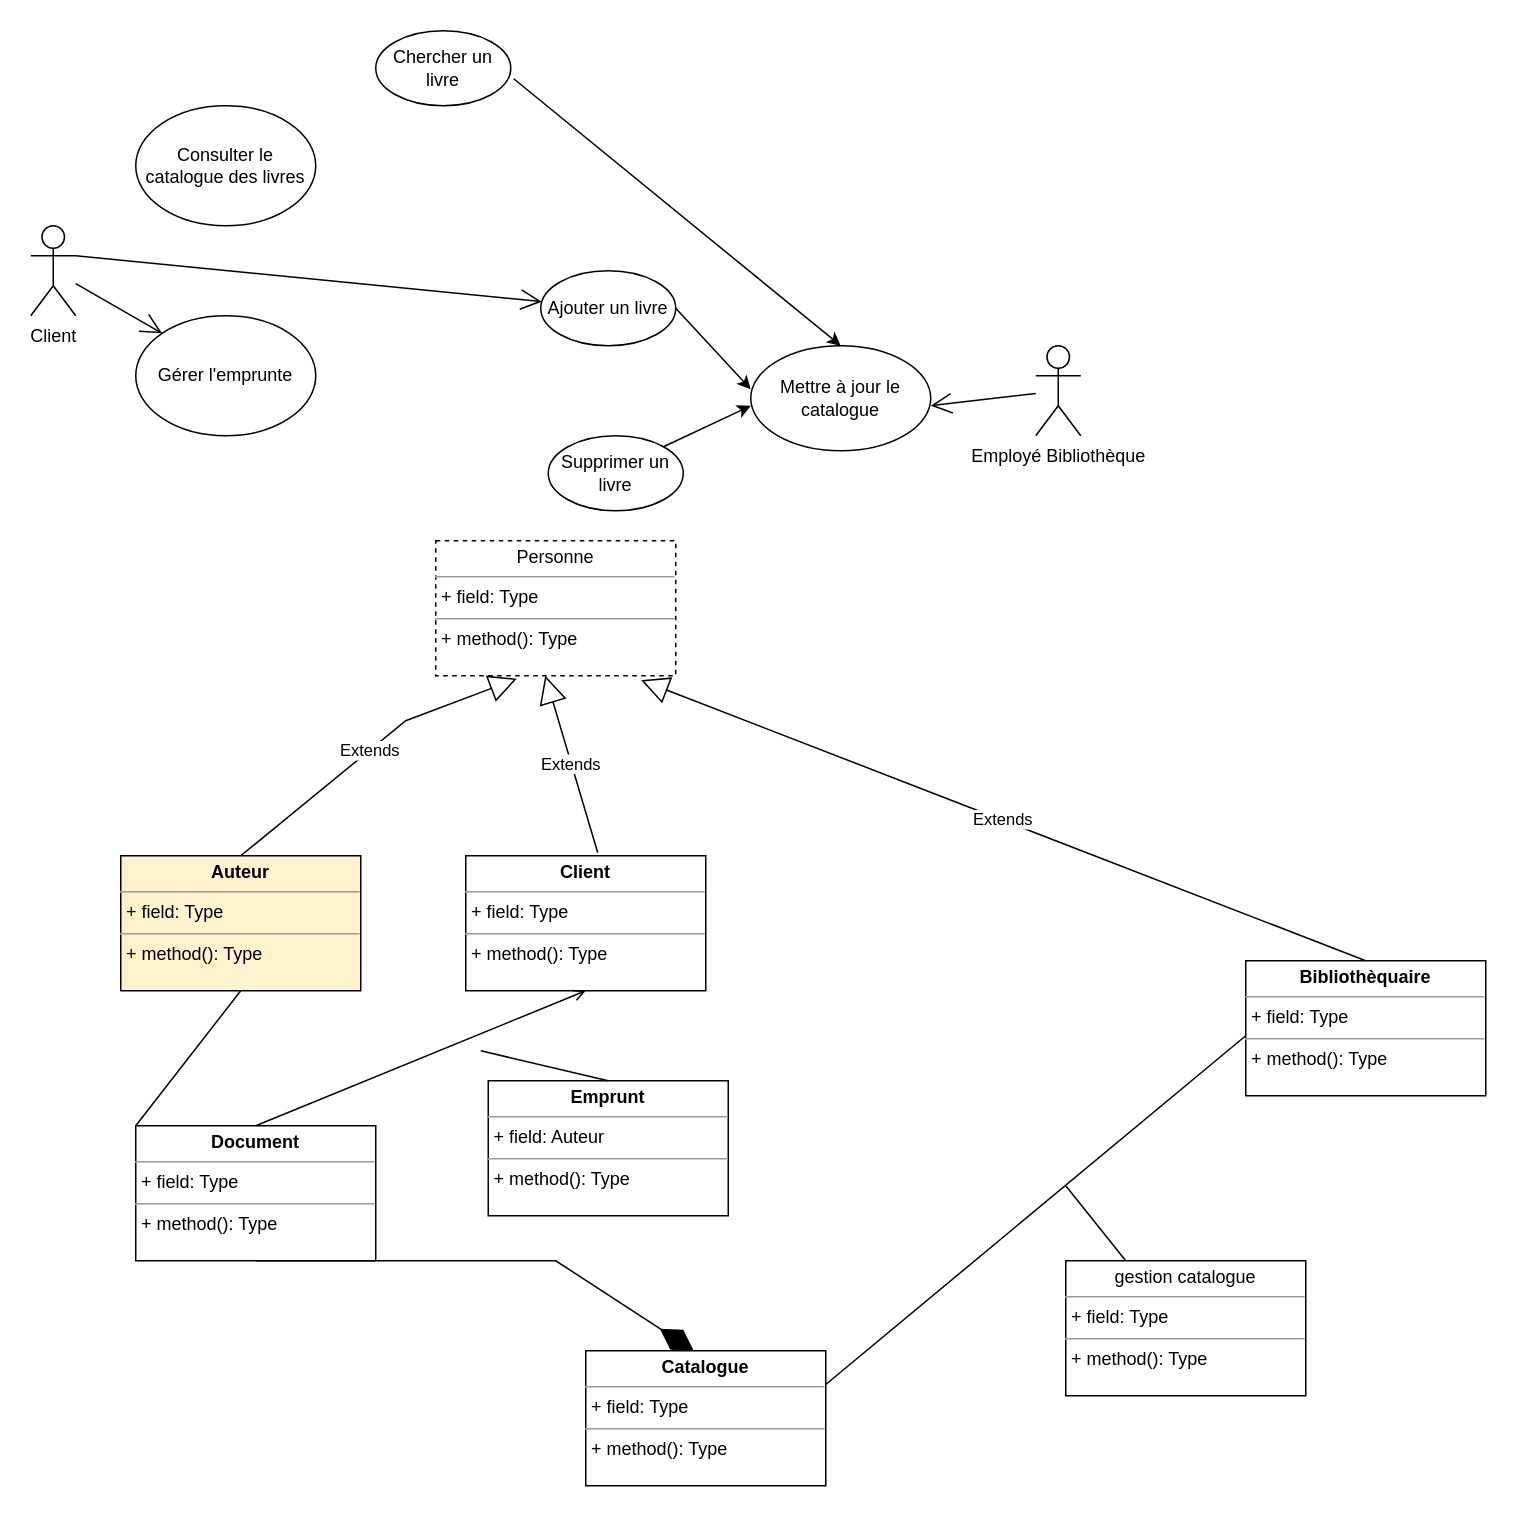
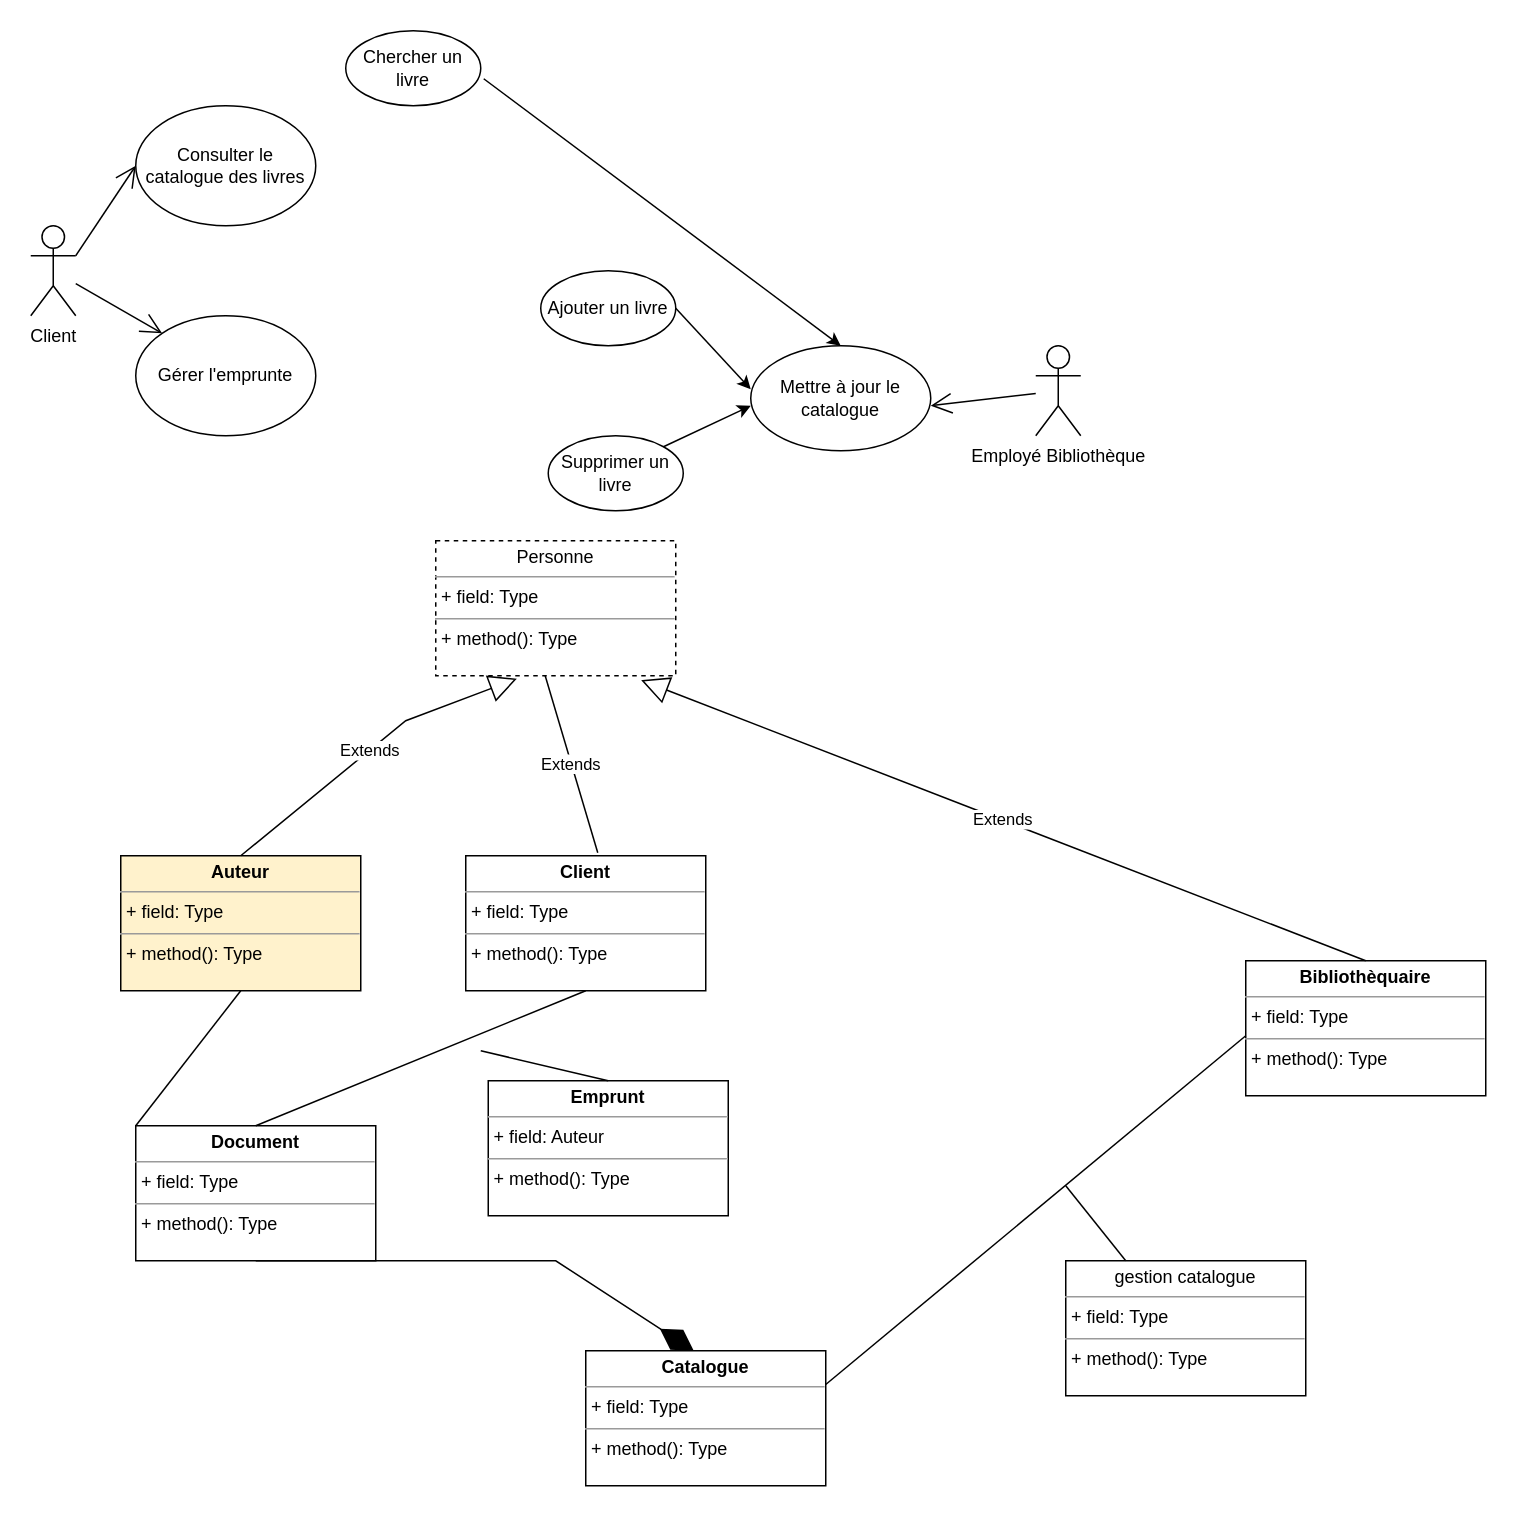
(443, 68) -> (413, 68)
(308, 279) -> (105, 212)
(553, 703) -> (549, 690)
(579, 994) -> (579, 993)
